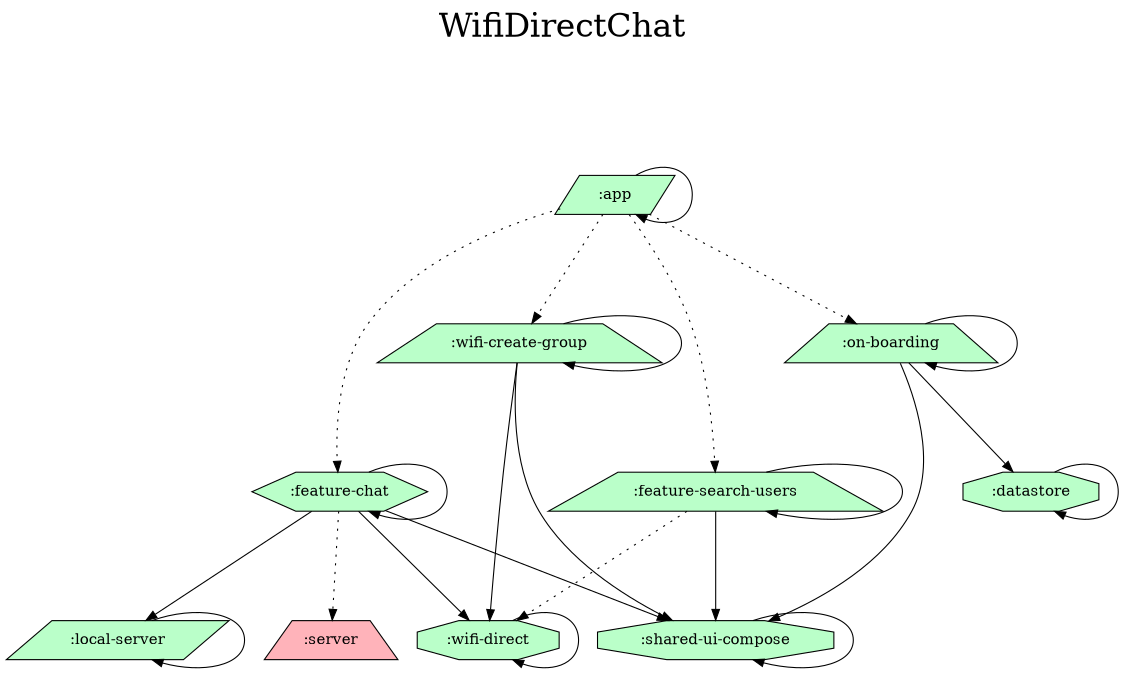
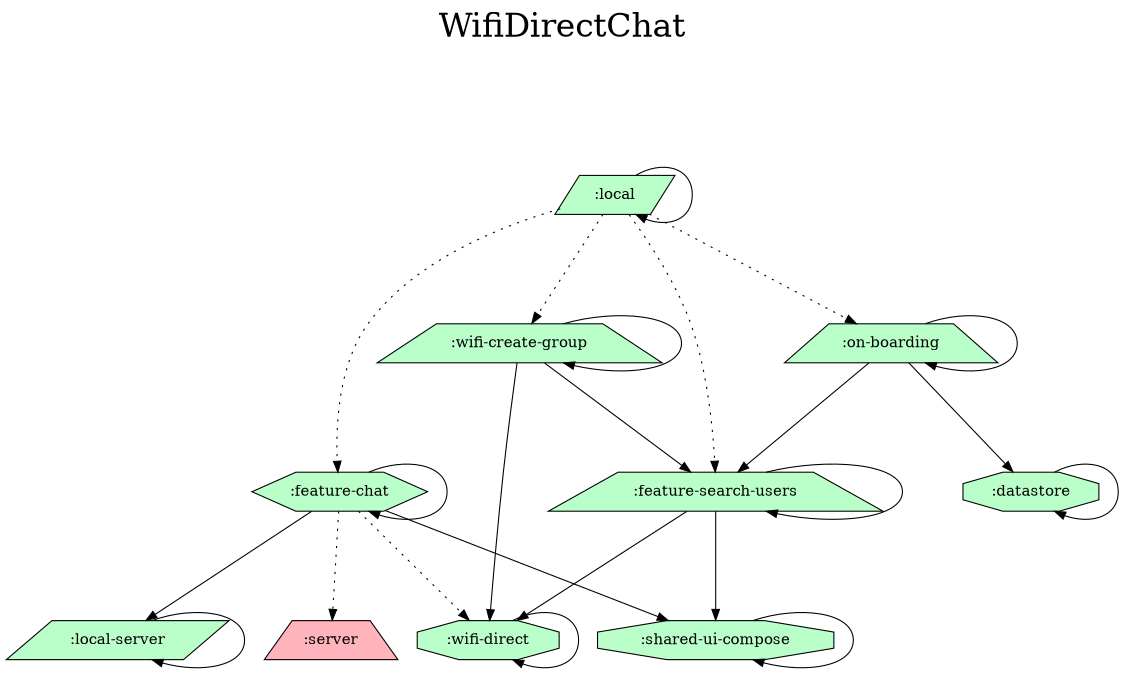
(615, 195) -> (615, 195)
(542, 516) -> (613, 414)
(907, 519) -> (808, 414)
(410, 562) -> (410, 562)
(607, 563) -> (607, 563)
